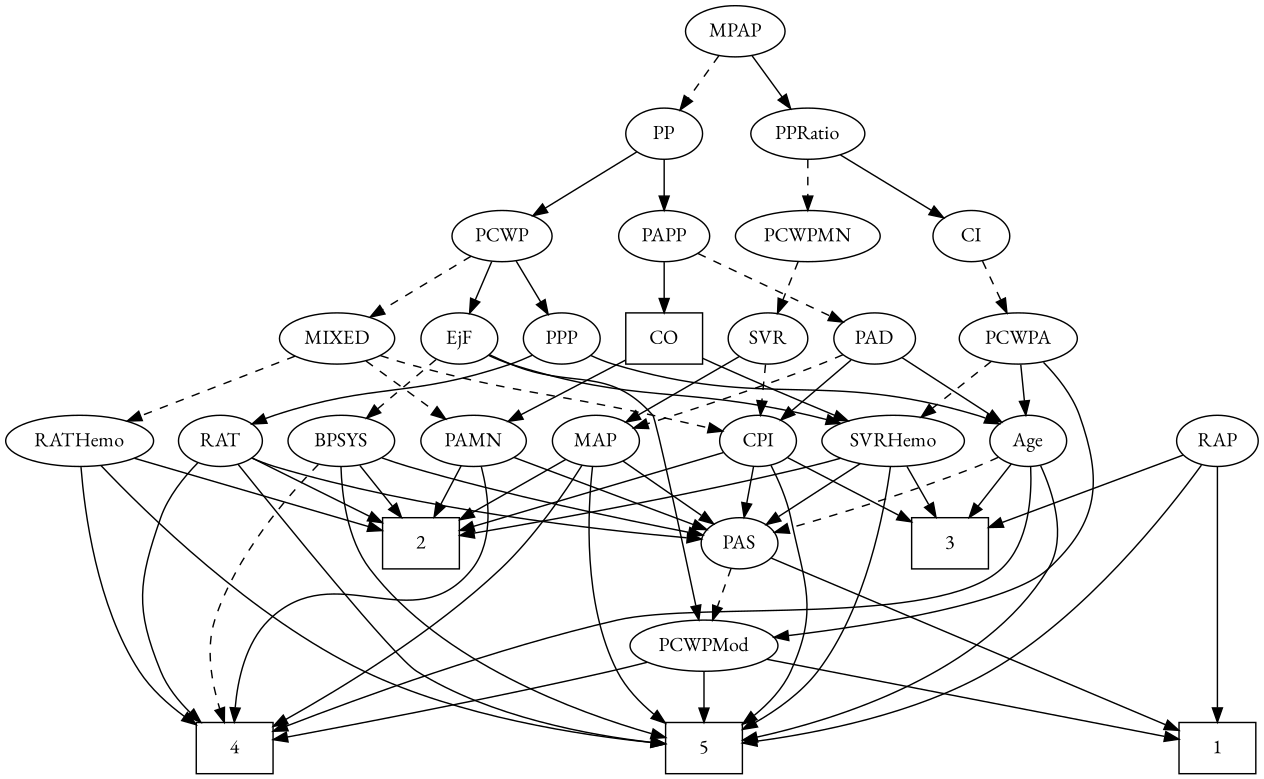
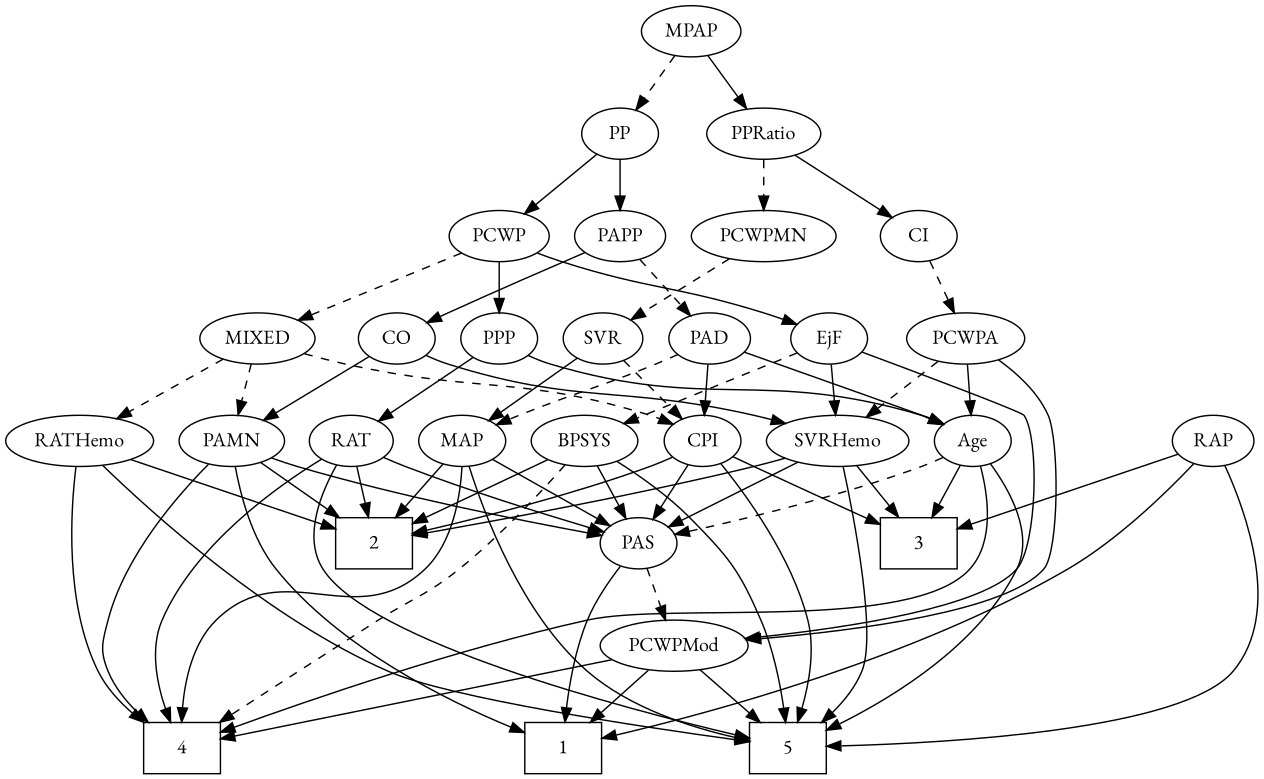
(664, 338) -> (397, 338)
none -> (339, 630)
